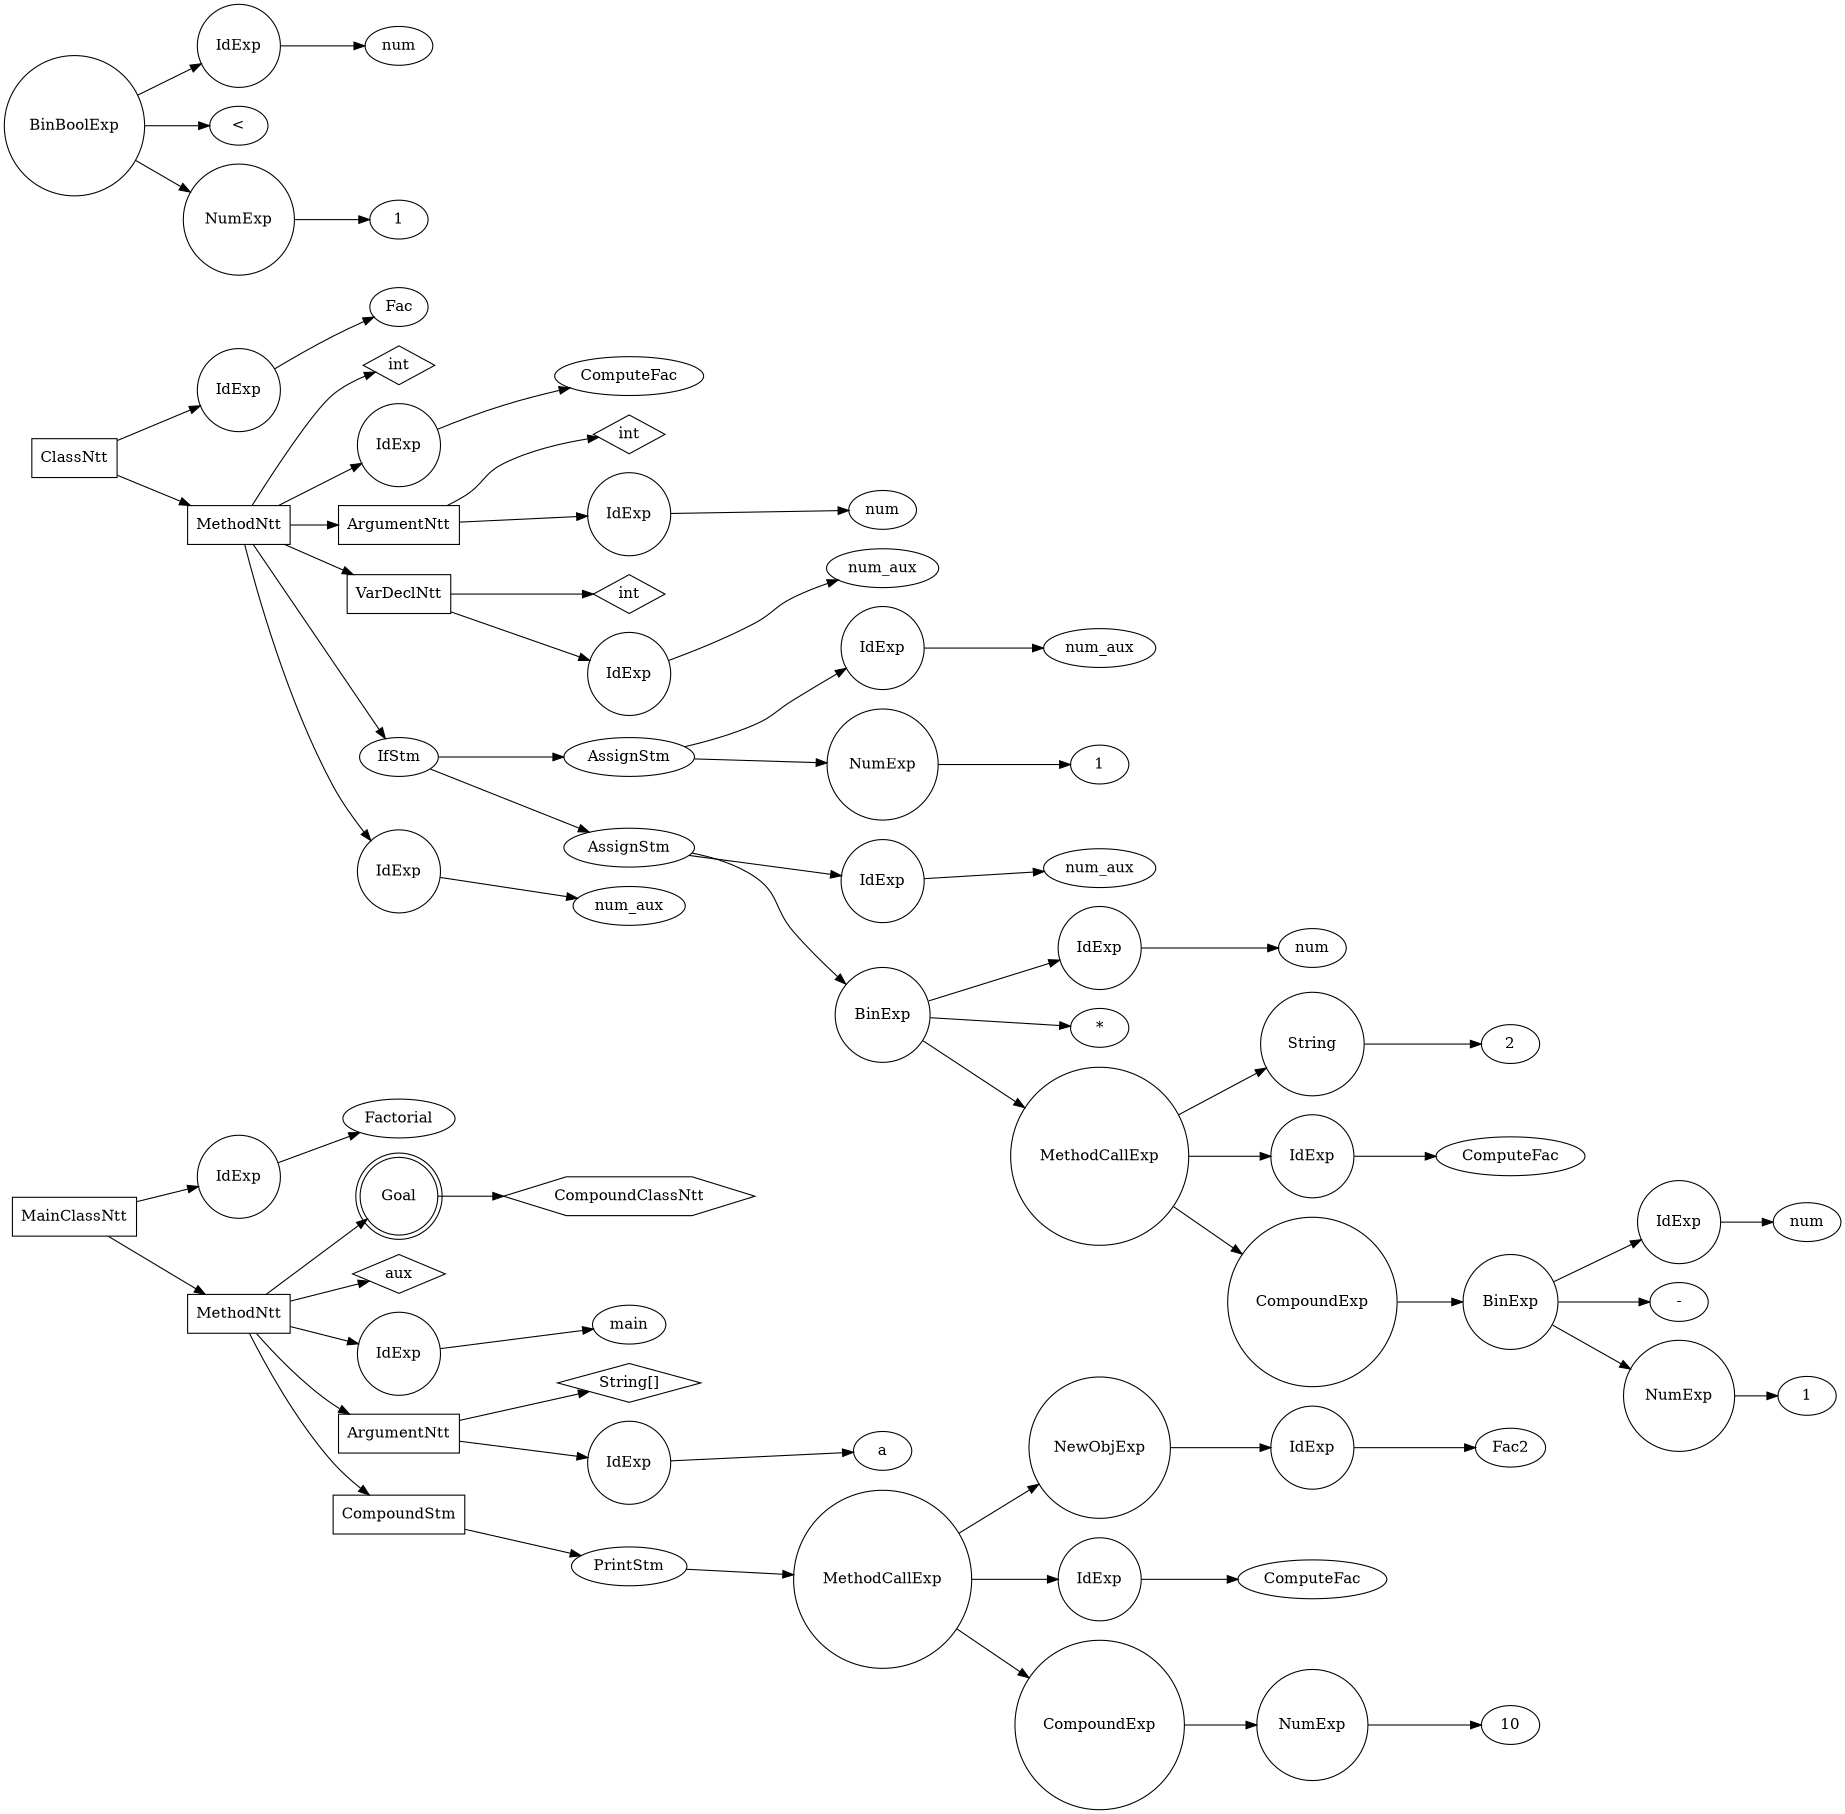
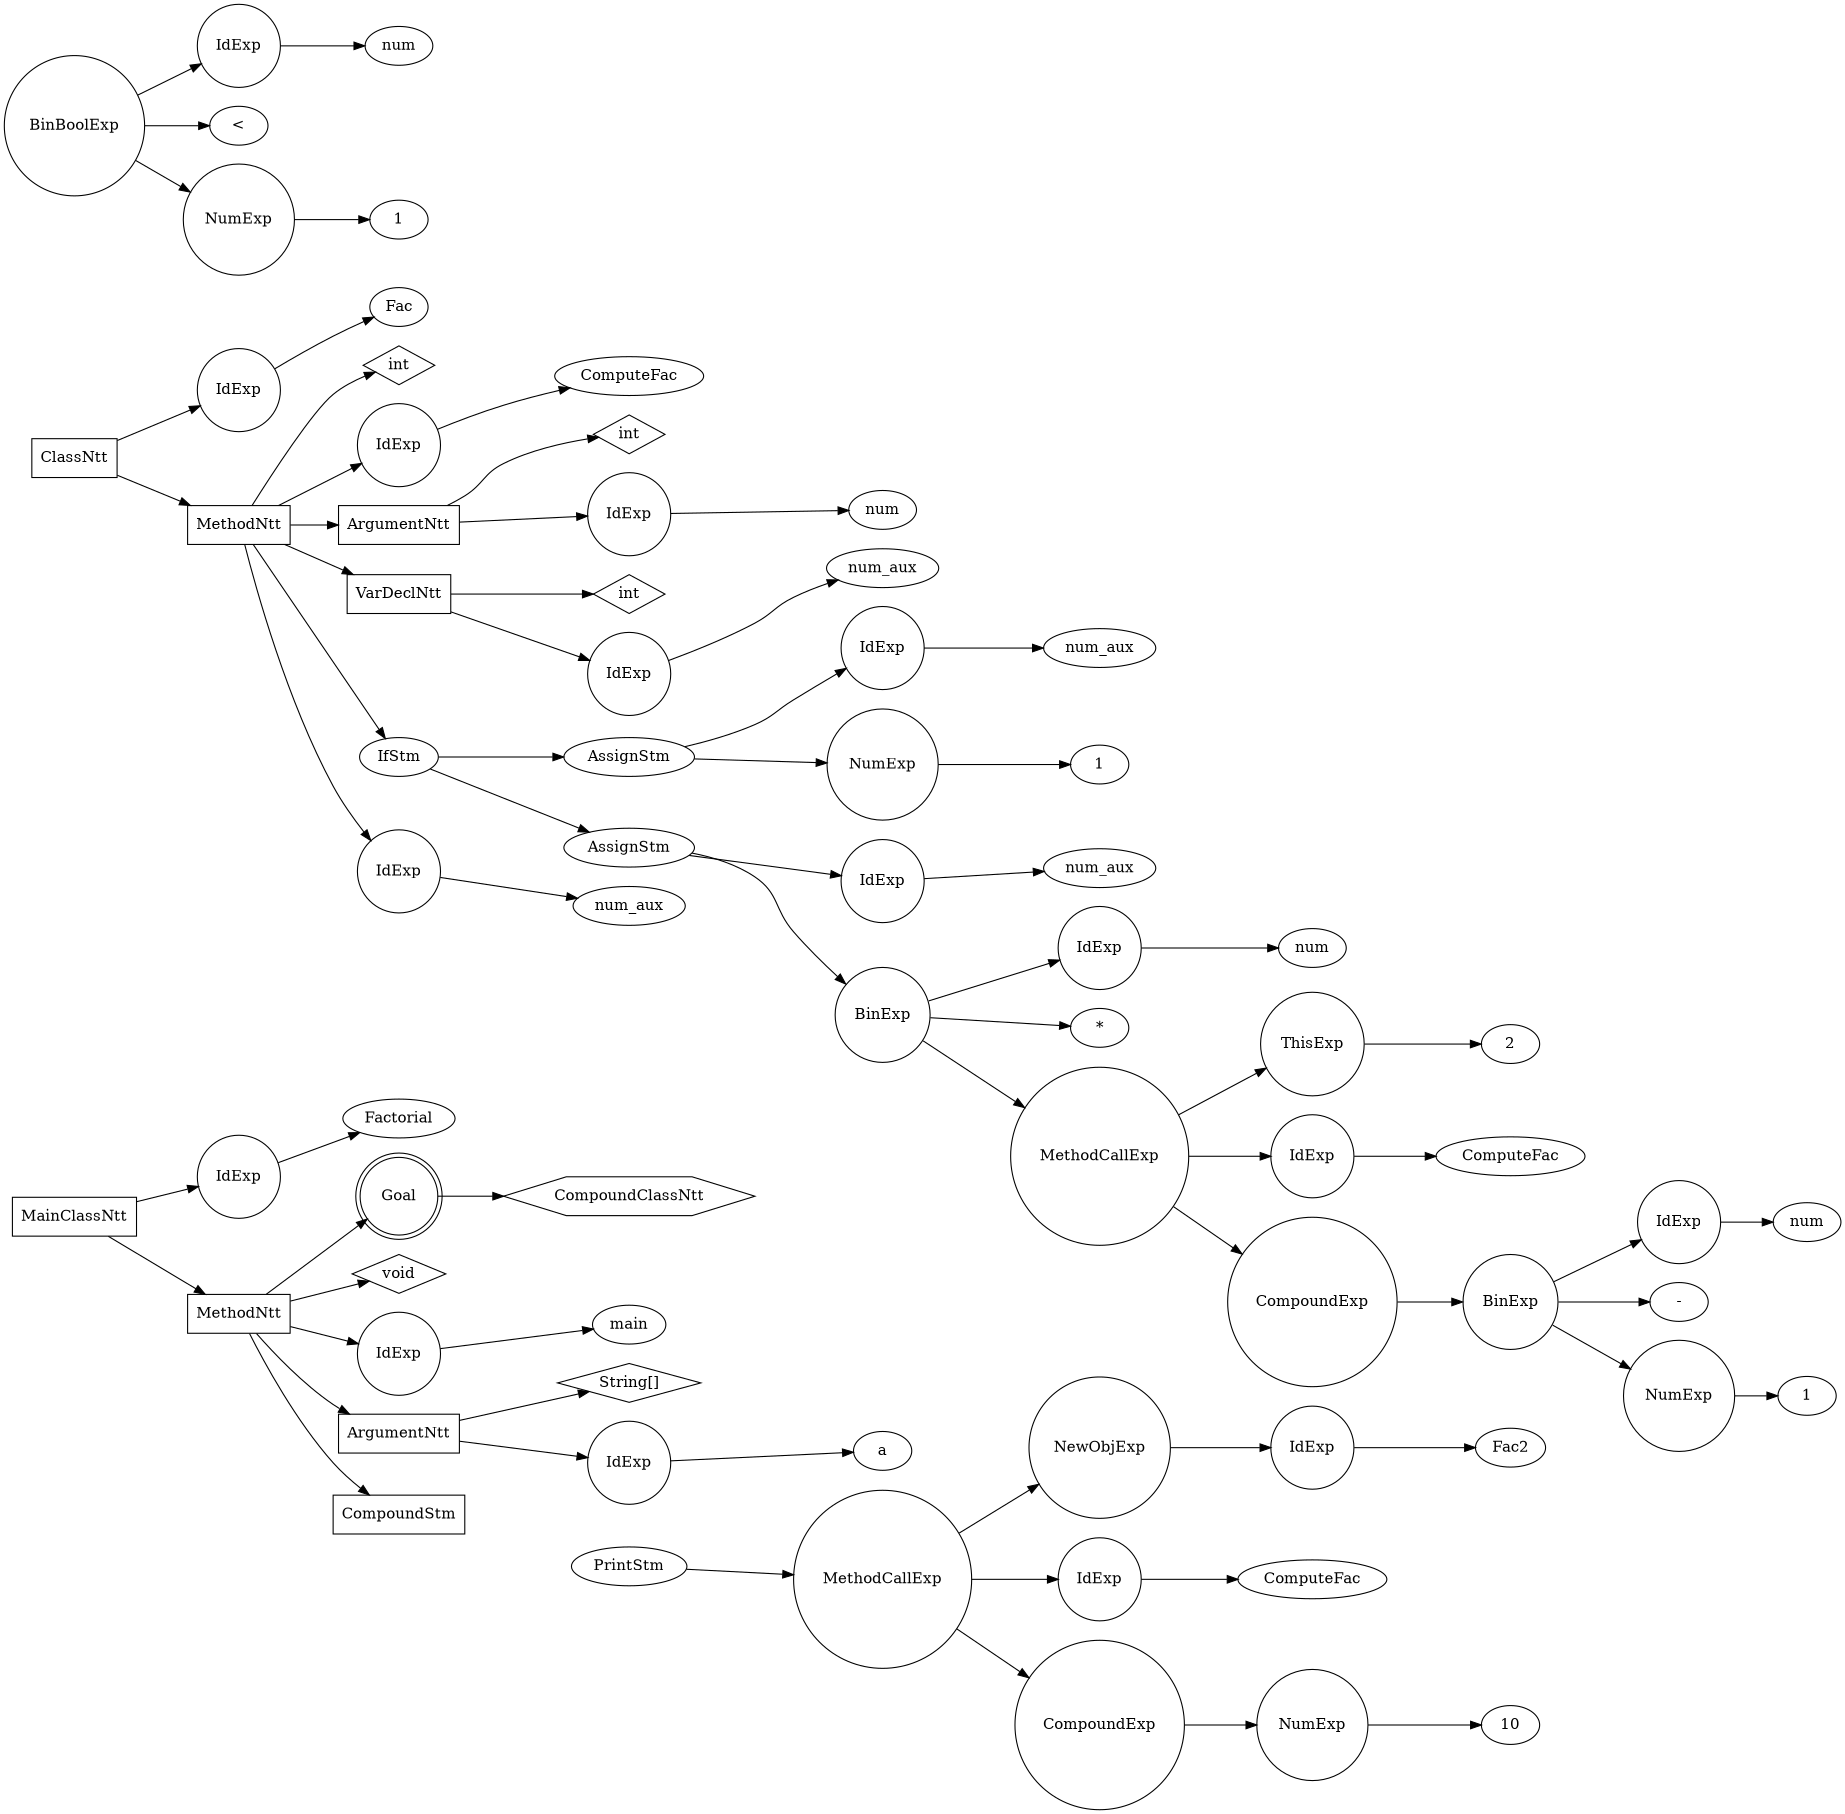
(1312, 1044) -> (1312, 1044)
(399, 1274) -> (399, 1274)
(518, 1541) -> none
